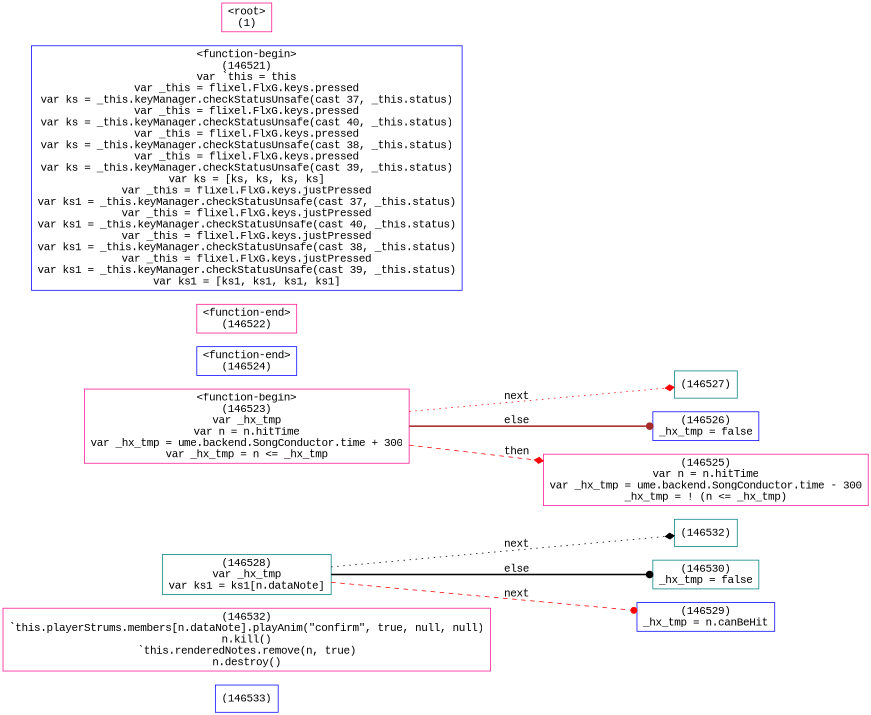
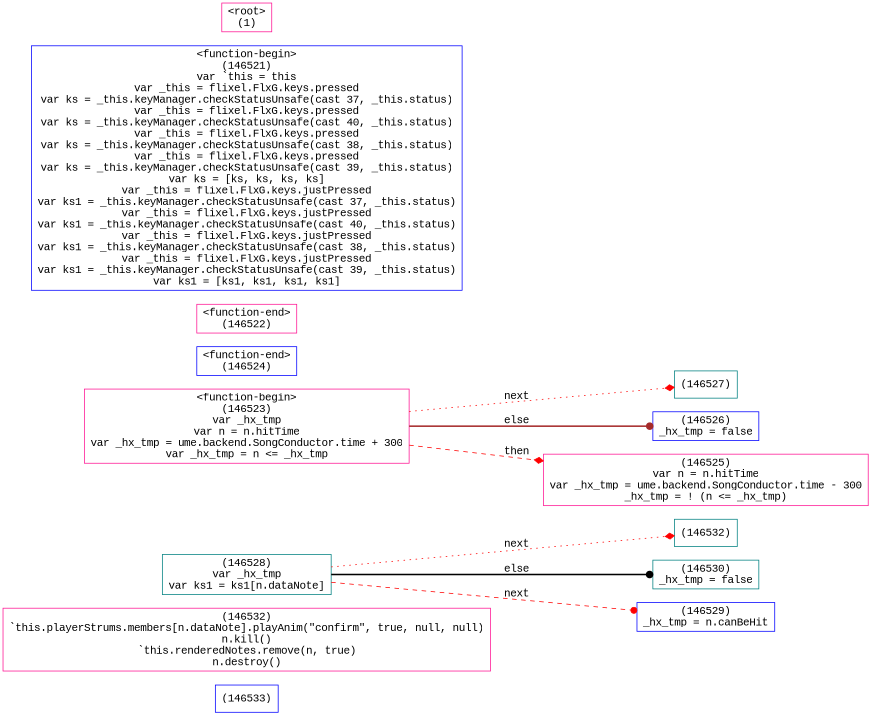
(498, 552) -> (498, 552)
